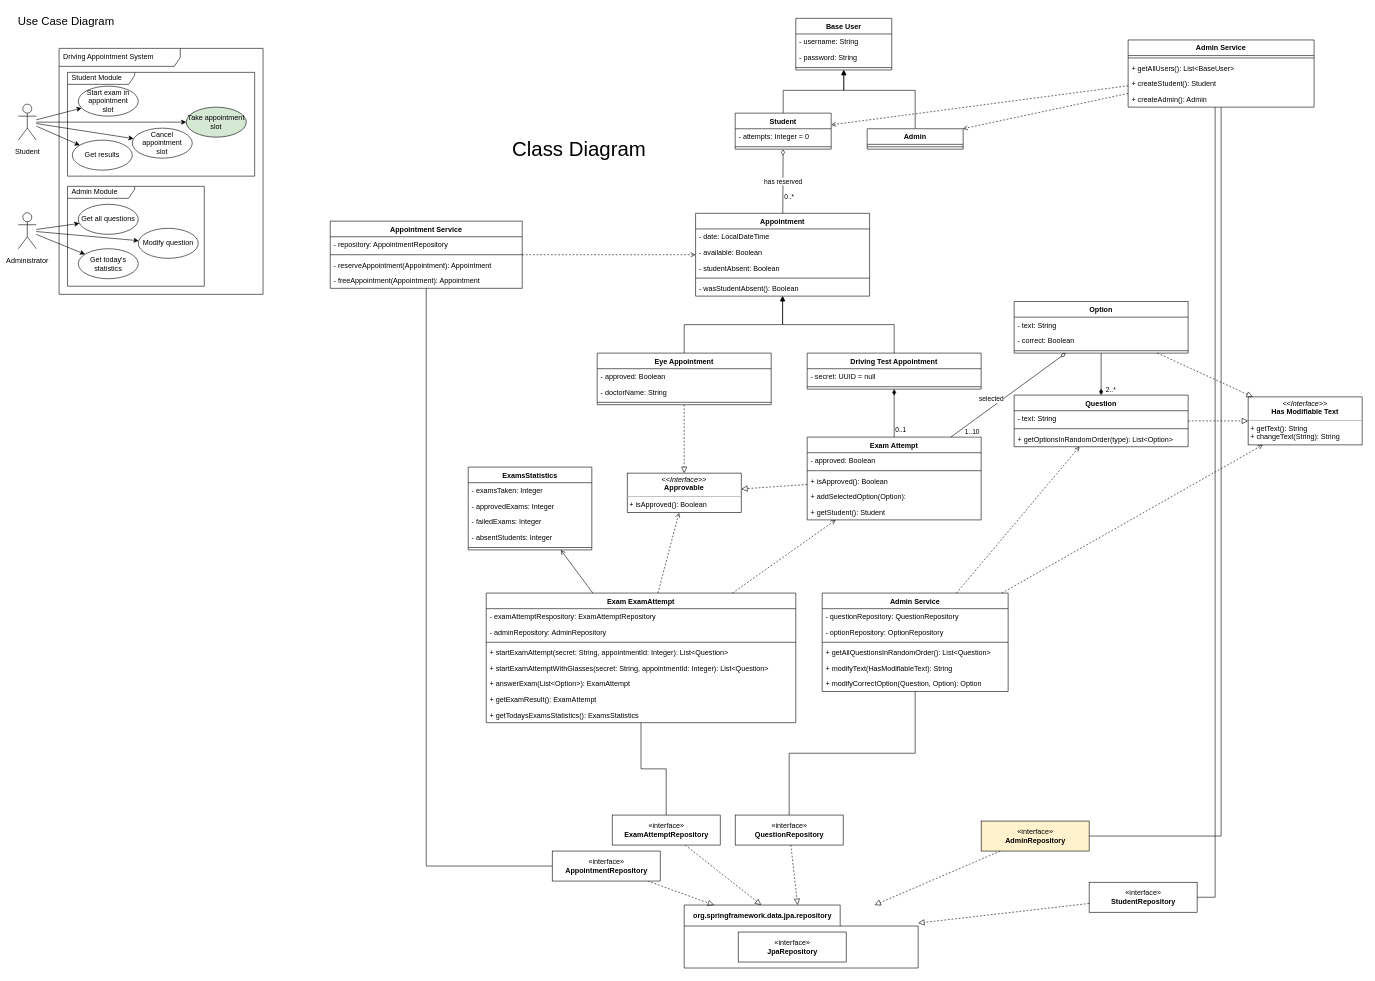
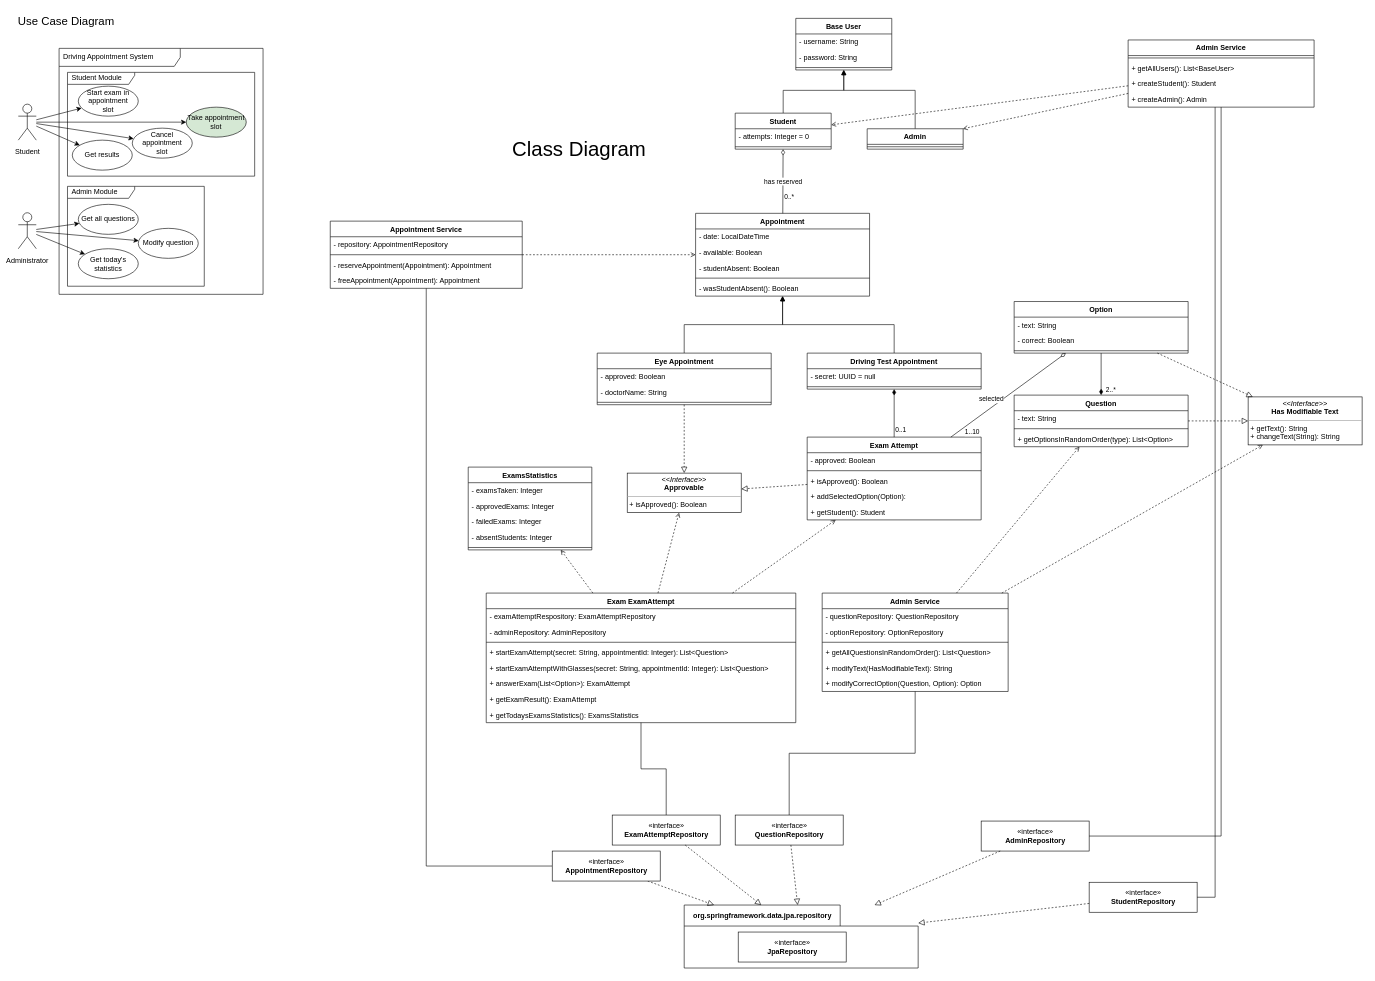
(577, 572) -> (577, 572)
(1035, 836) -> (1035, 836)
